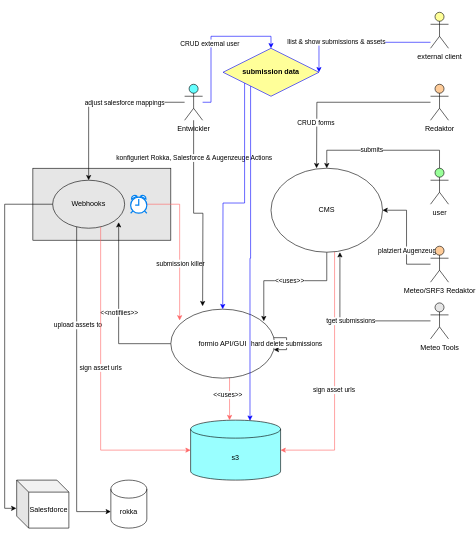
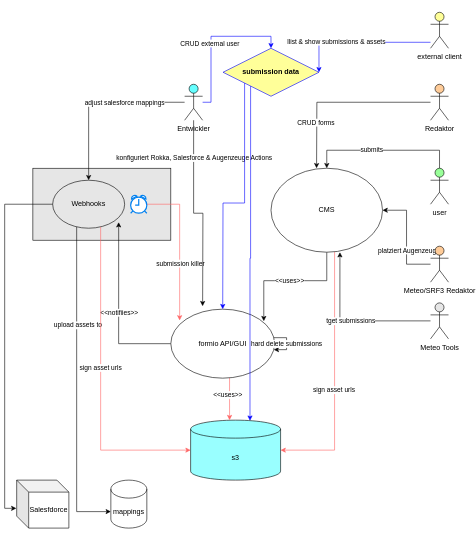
(129, 512) -> (129, 512)
